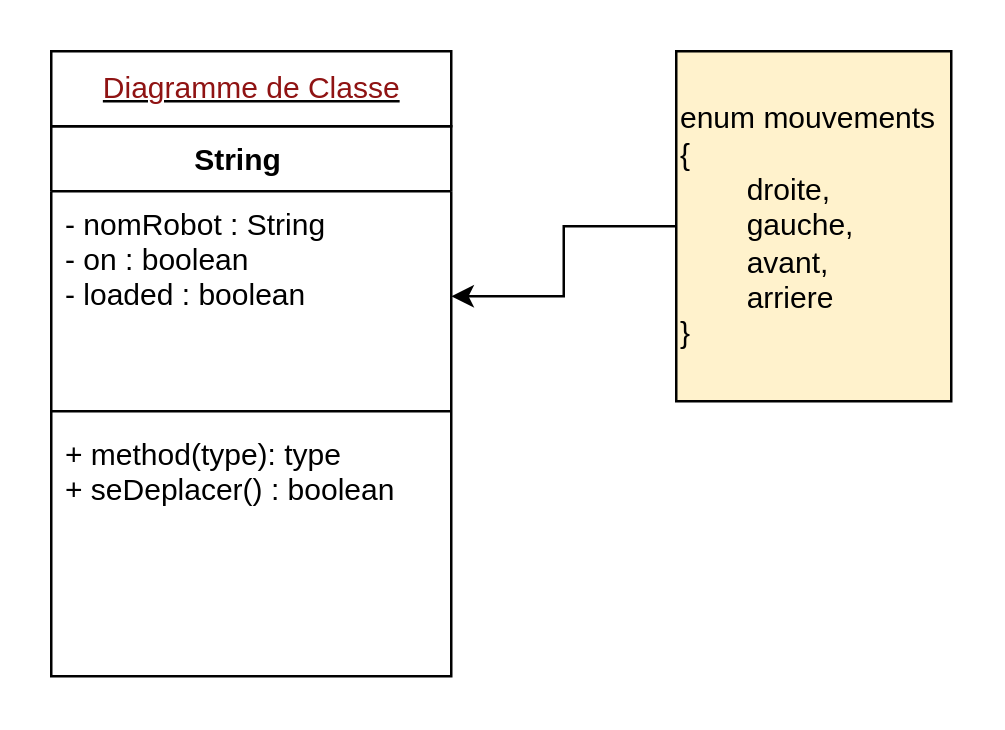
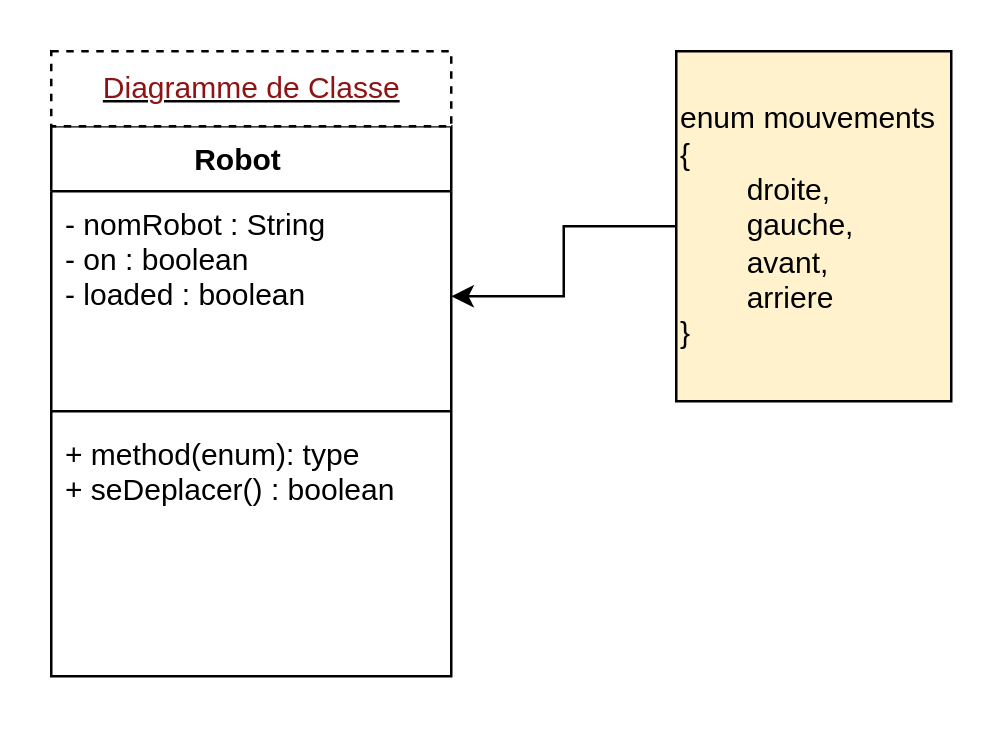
(251, 89) -> (251, 89)
(250, 160) -> (250, 160)
(221, 455) -> (221, 455)
